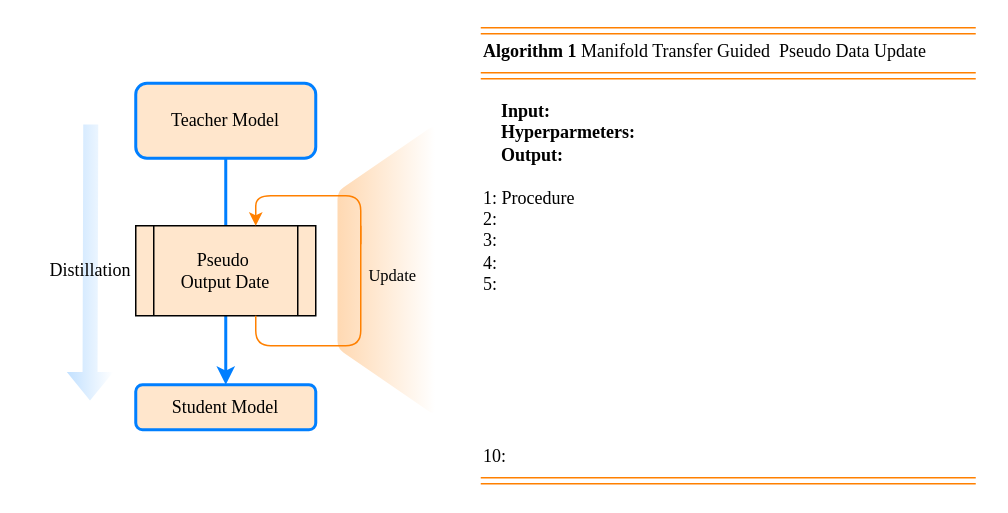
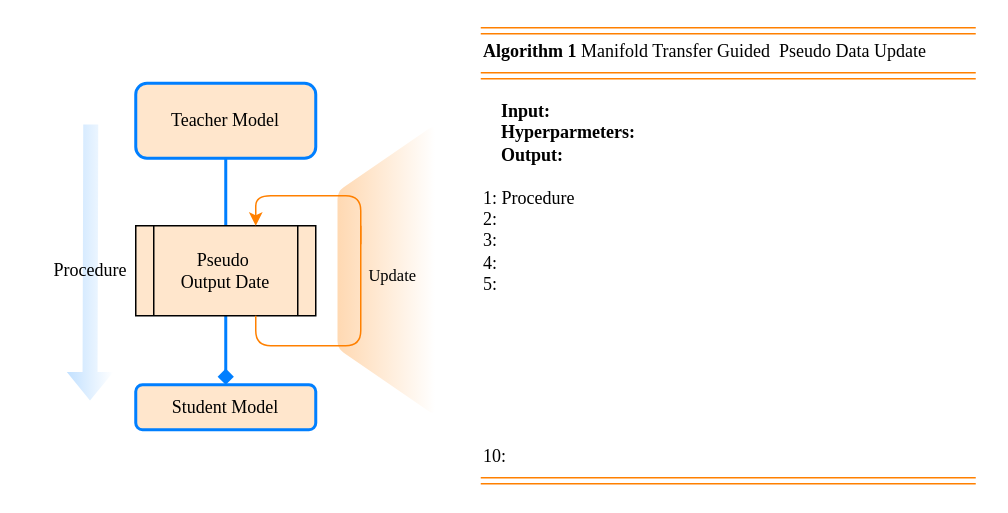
(91, 271) -> (91, 271)
(226, 369) -> (226, 369)
